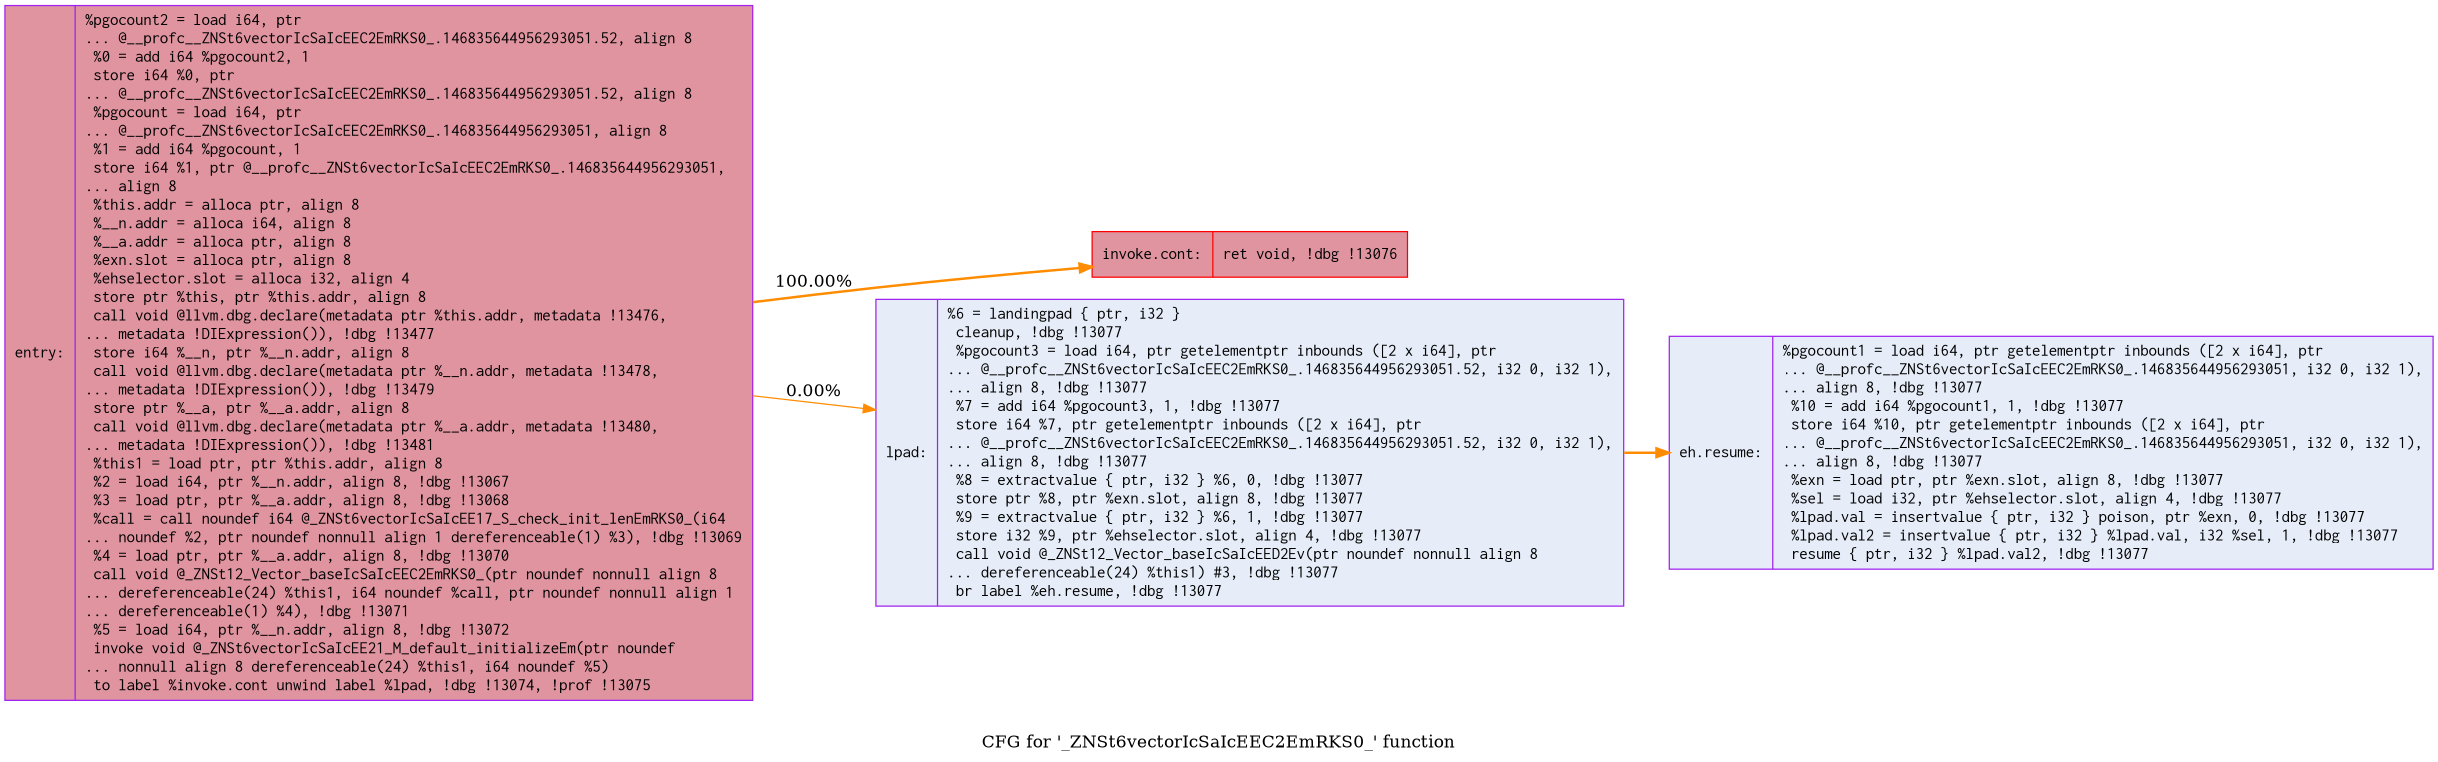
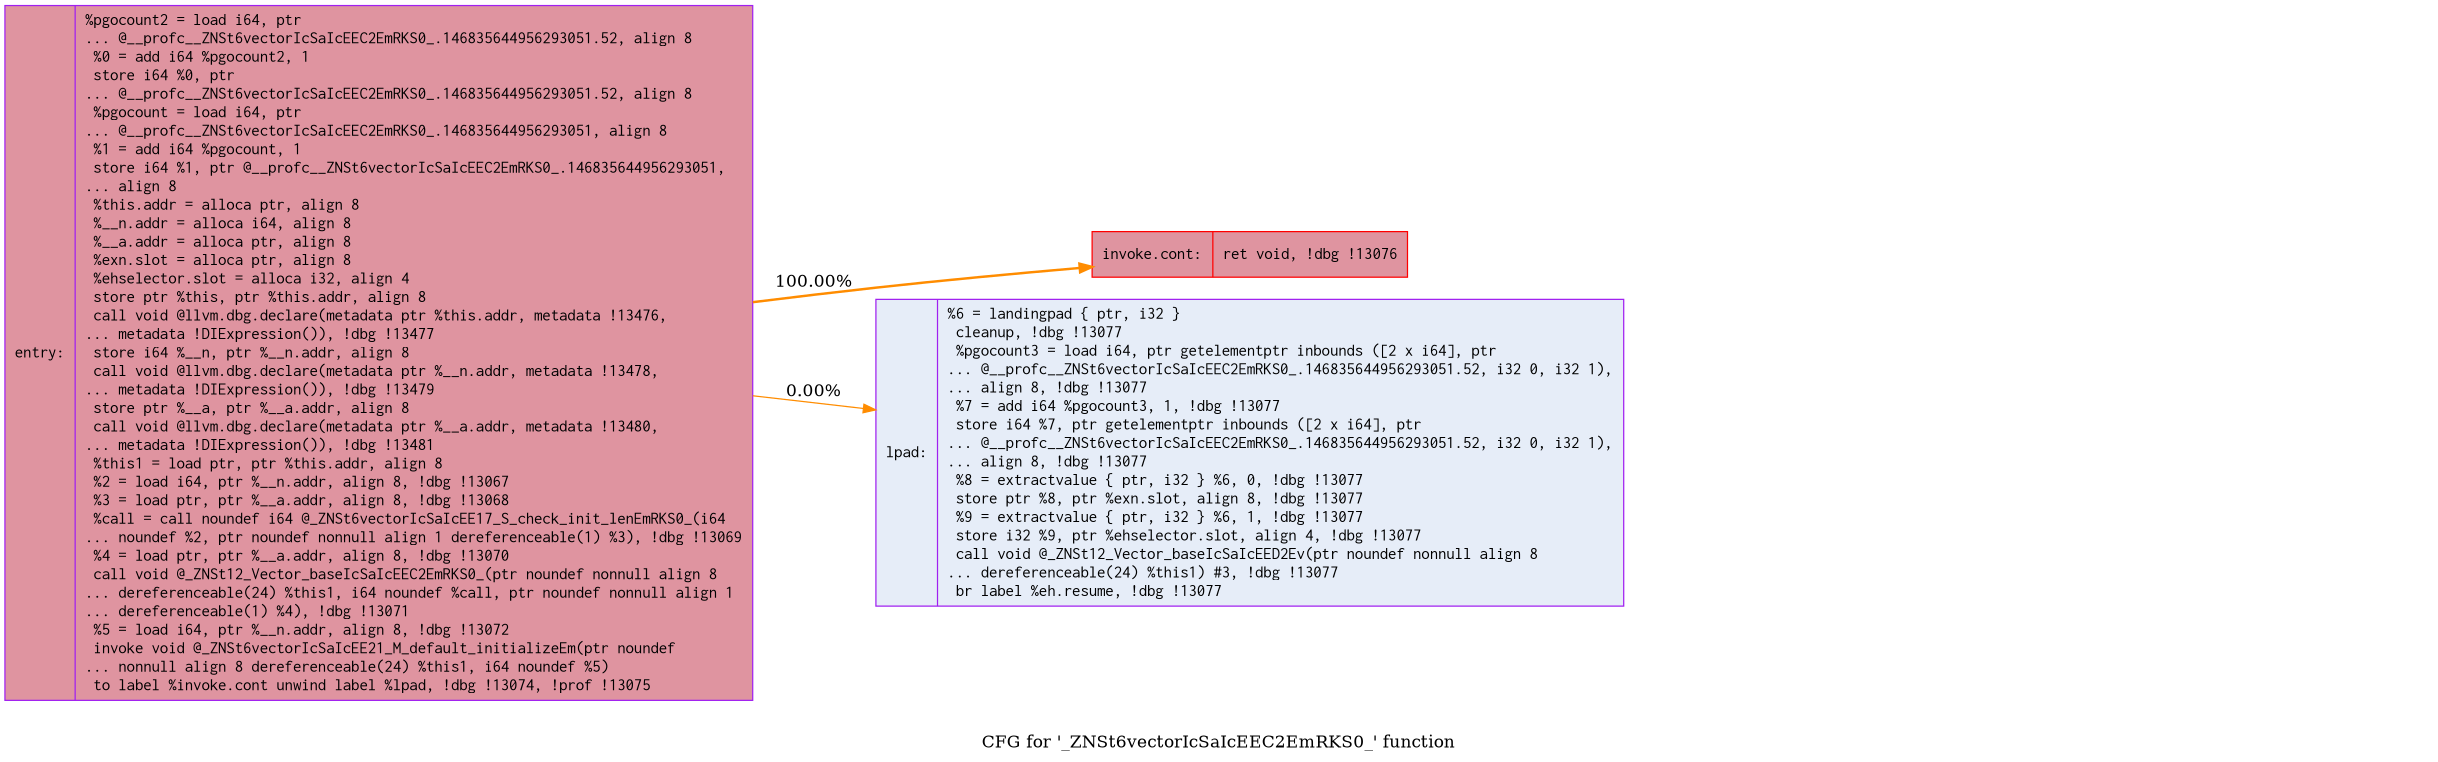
(2051, 453) -> none
